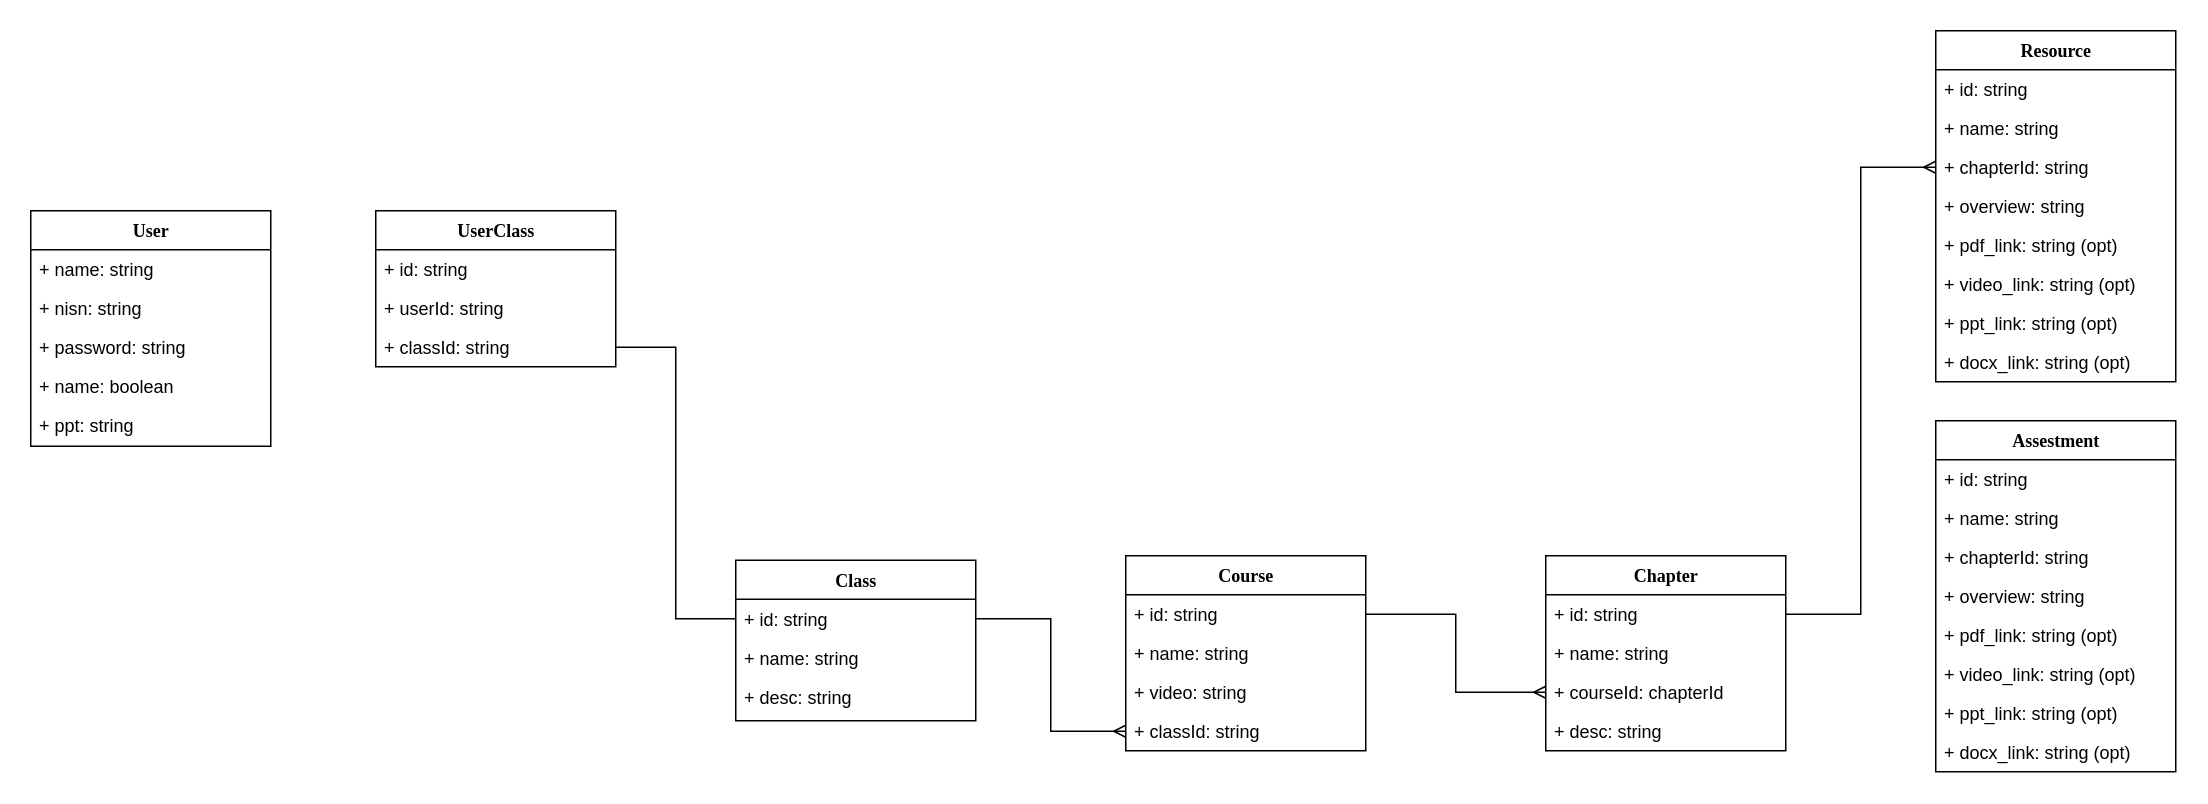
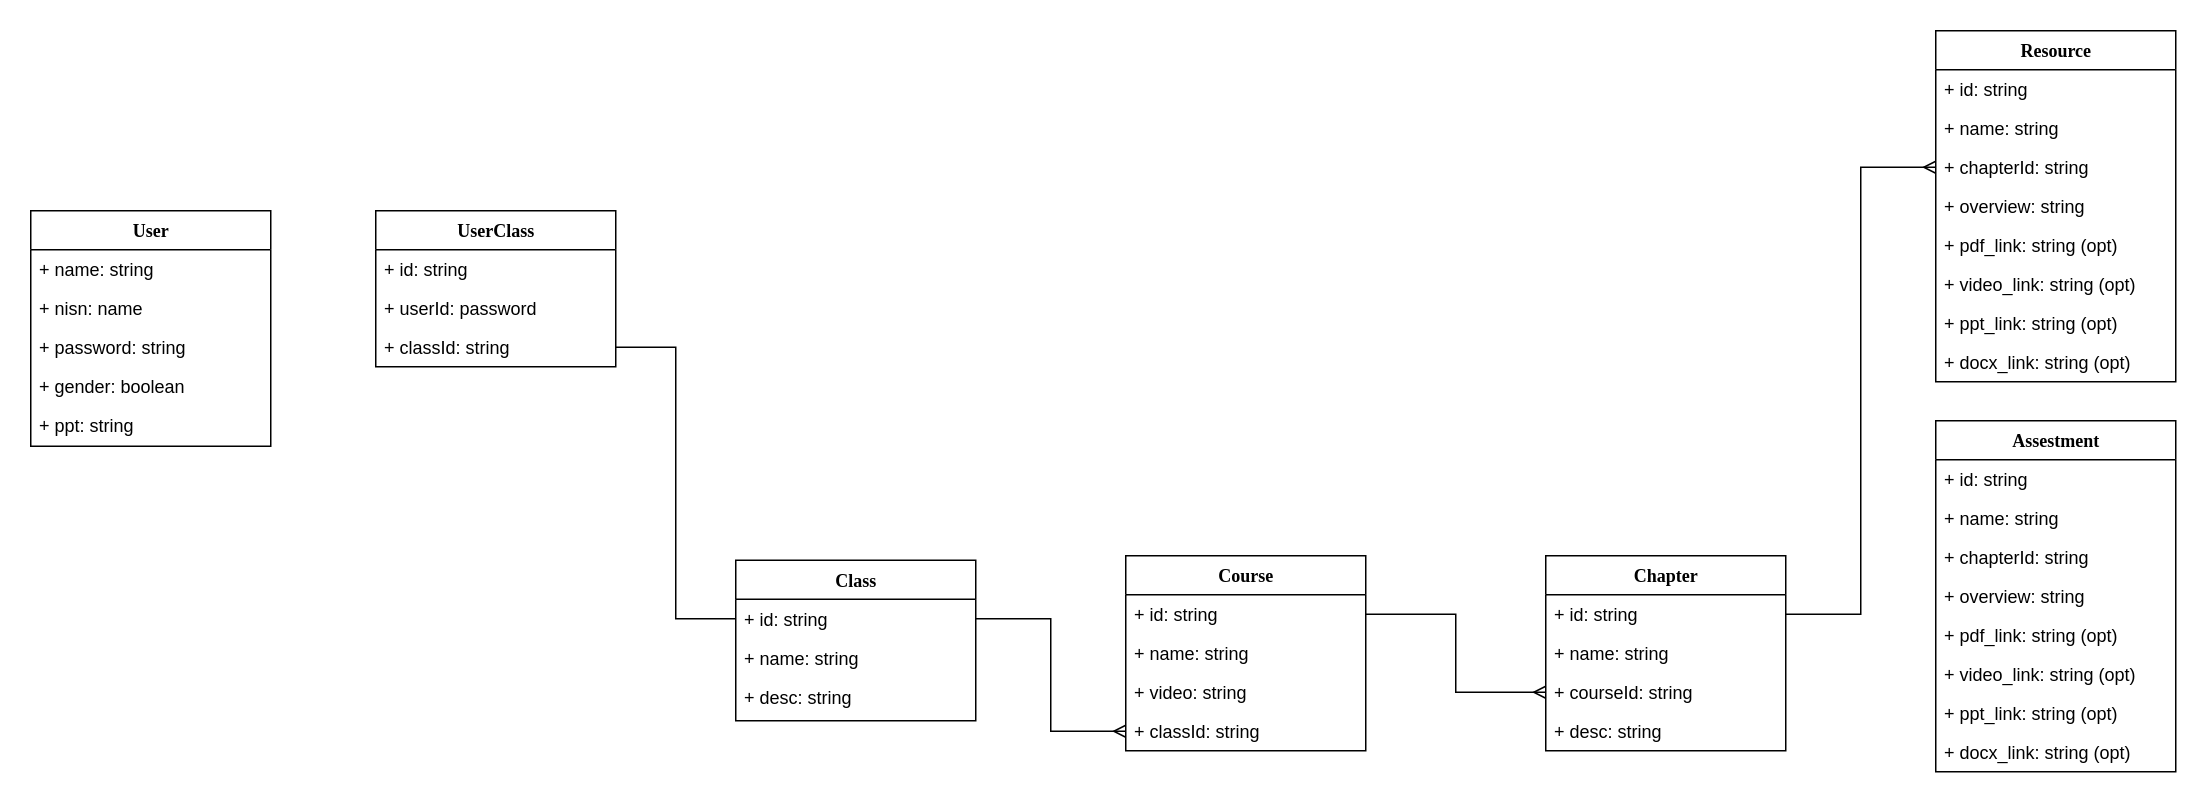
(99, 310) -> (91, 310)
(456, 310) -> (468, 310)
(106, 388) -> (116, 388)
(1654, 694) -> (1636, 694)
